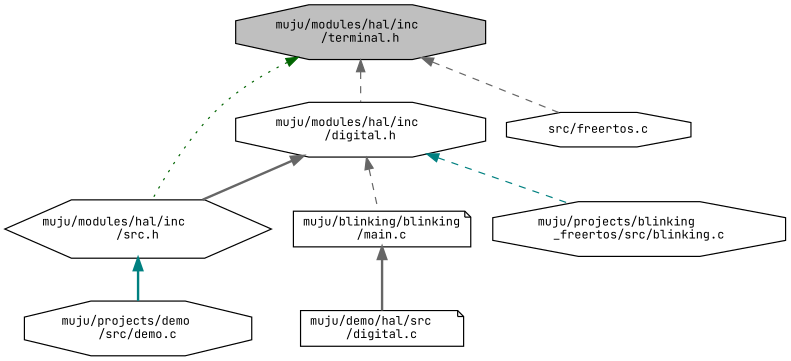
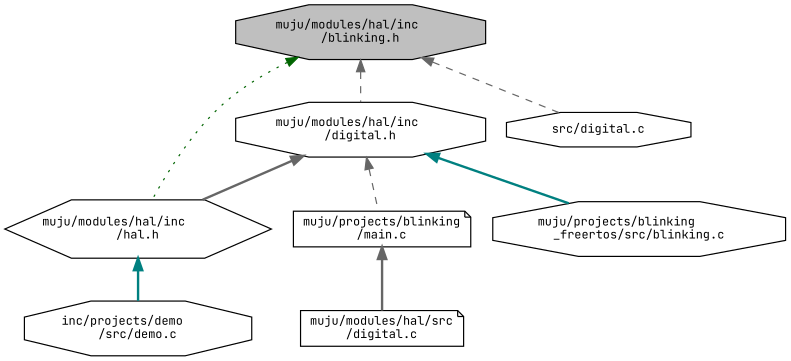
(361, 32) -> (361, 32)
(599, 130) -> (599, 130)
(503, 181) -> (503, 181)
(138, 229) -> (138, 229)
(382, 229) -> (382, 229)
(138, 328) -> (138, 328)
(382, 328) -> (382, 328)
